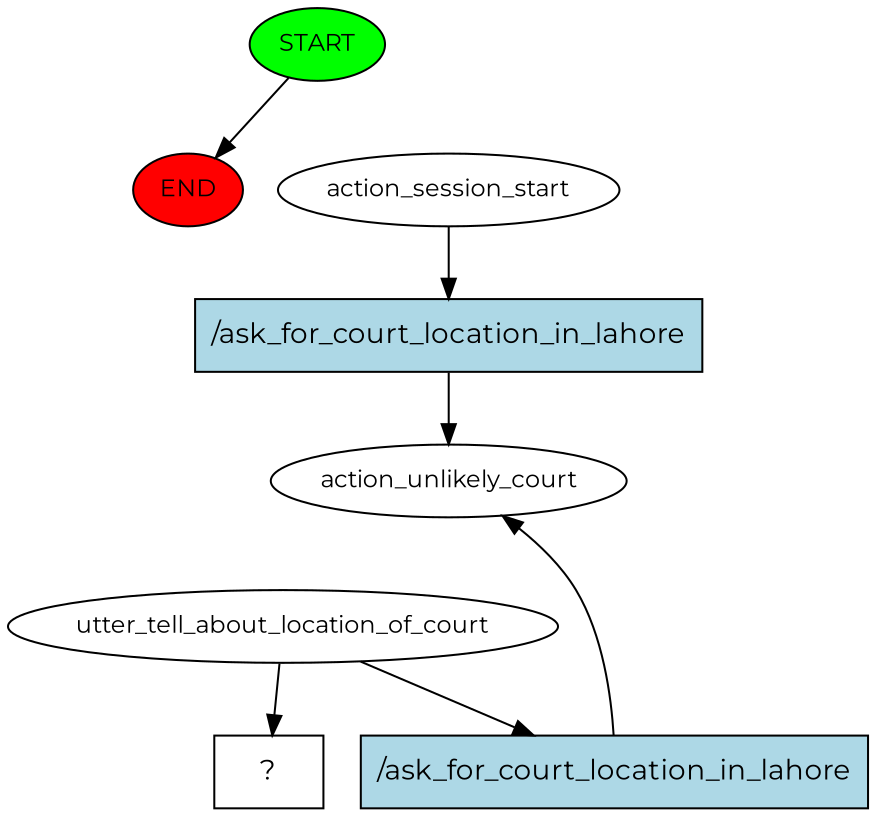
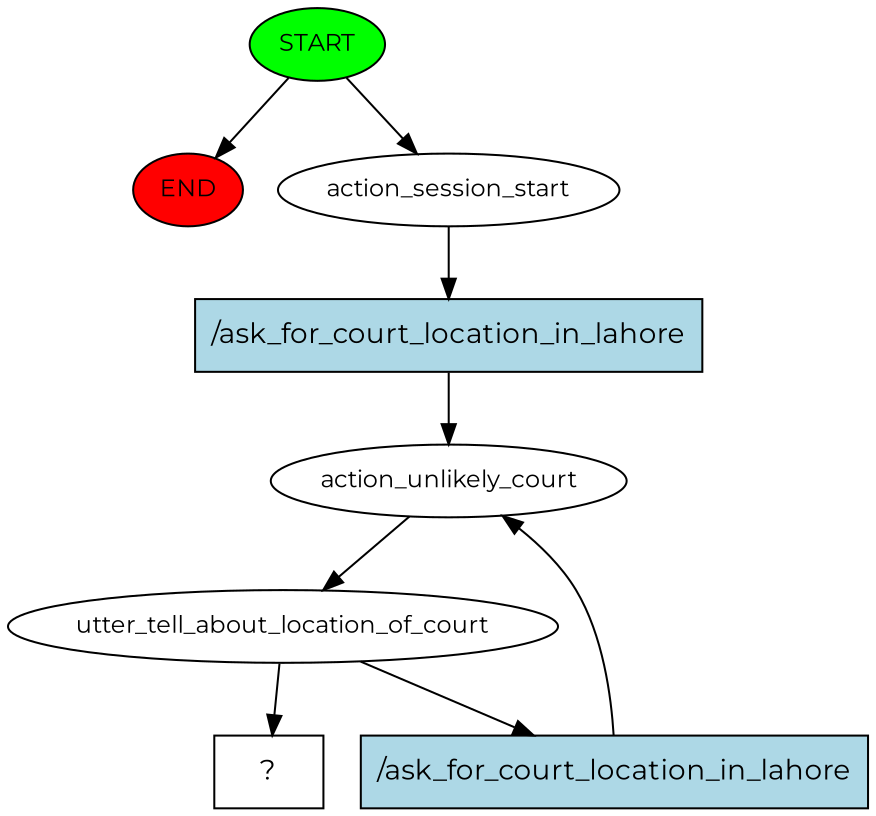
none -> (375, 108)
none -> (374, 547)
